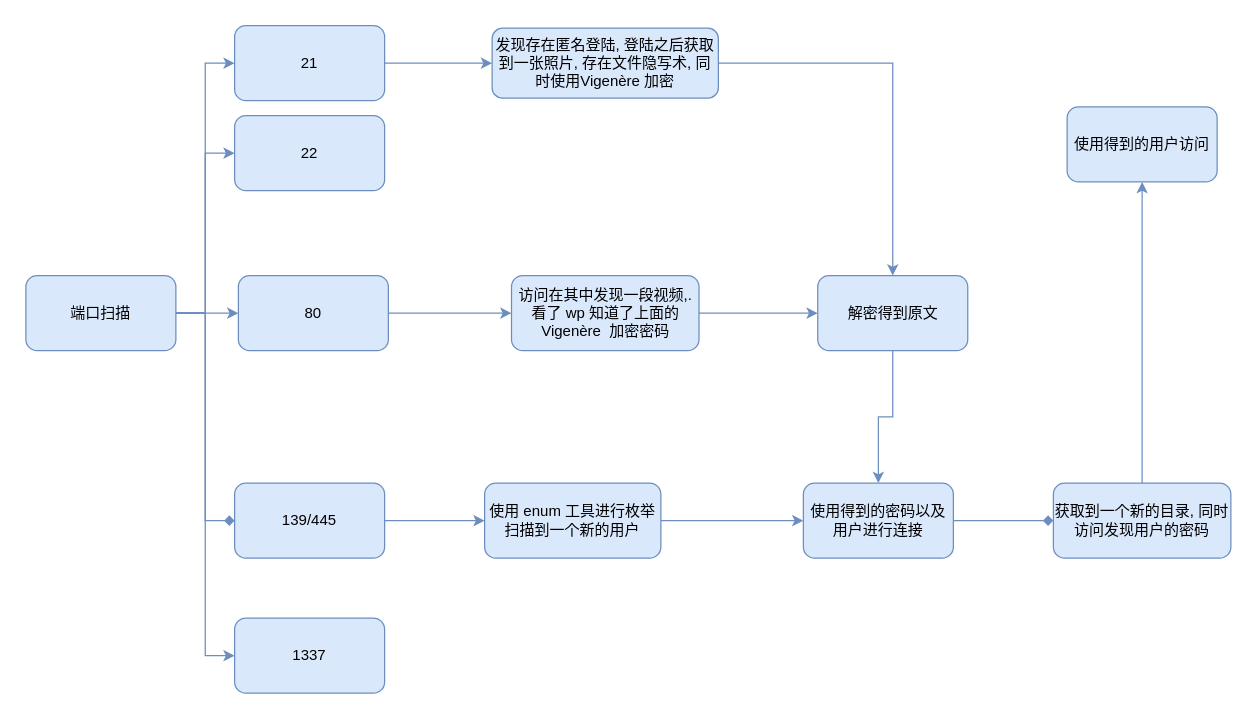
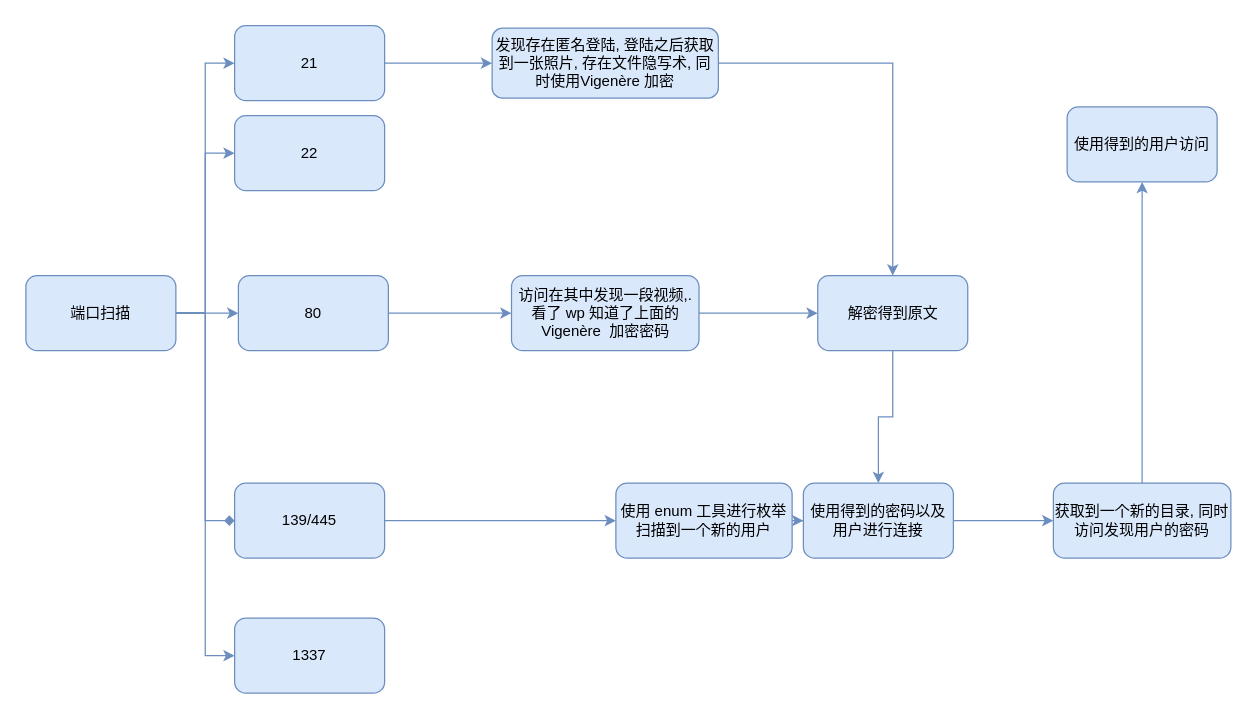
(573, 521) -> (704, 521)
(1042, 521) -> (1043, 521)
